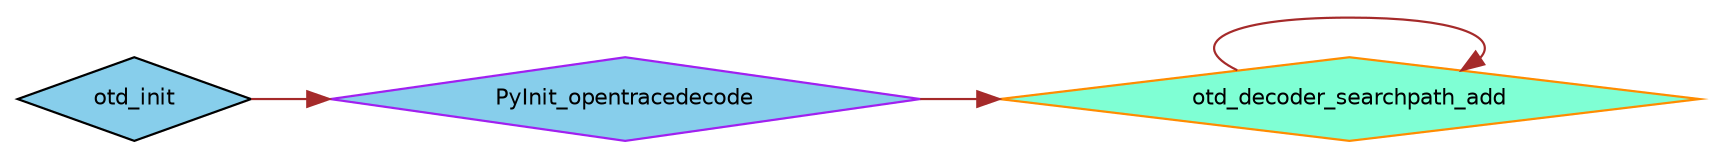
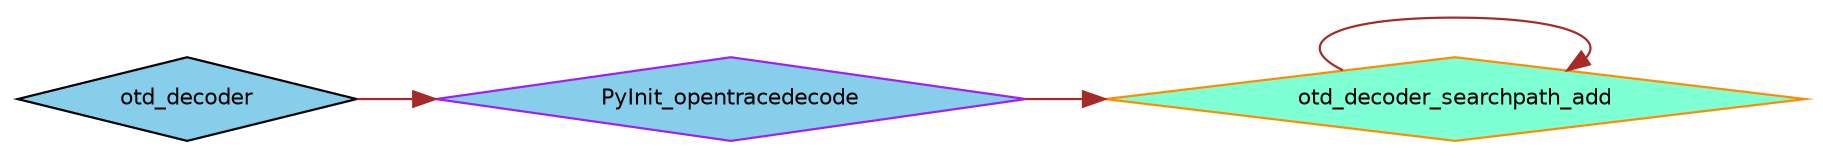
(134, 99) -> (187, 99)
